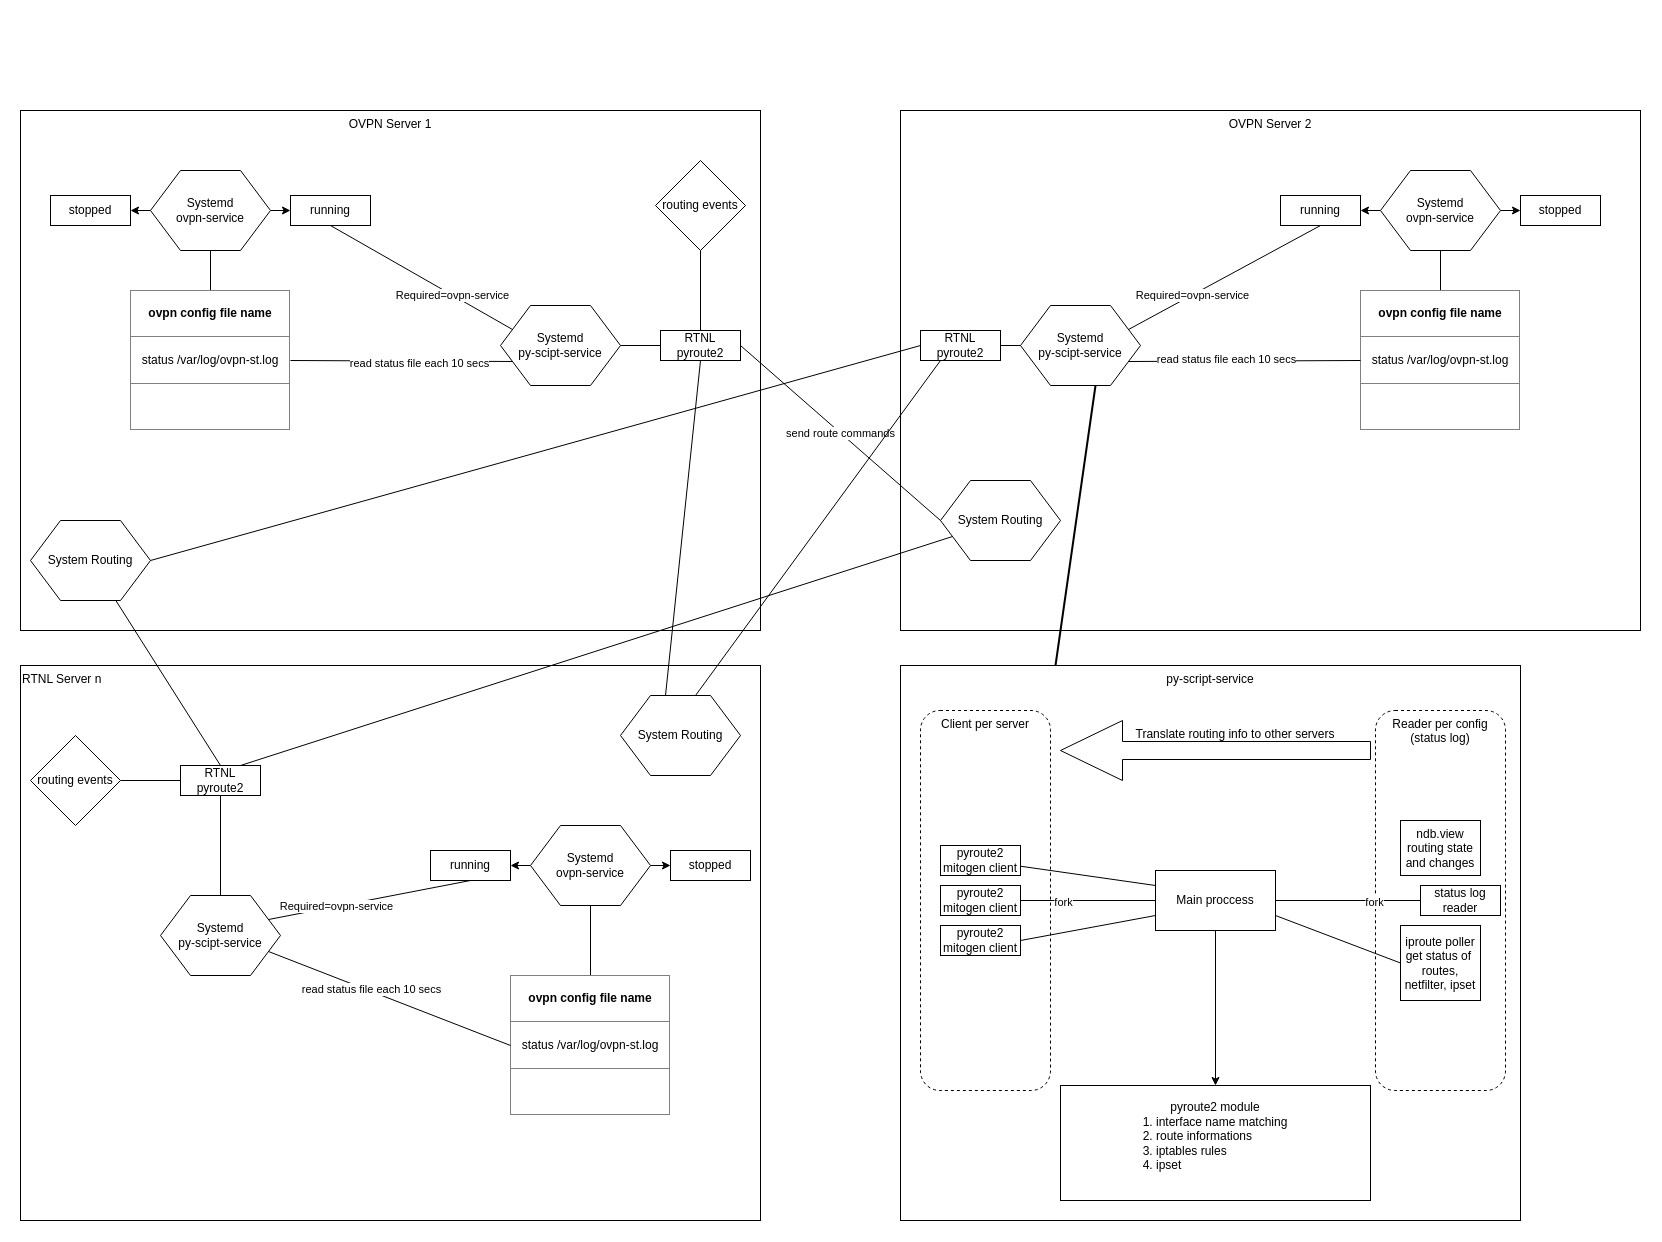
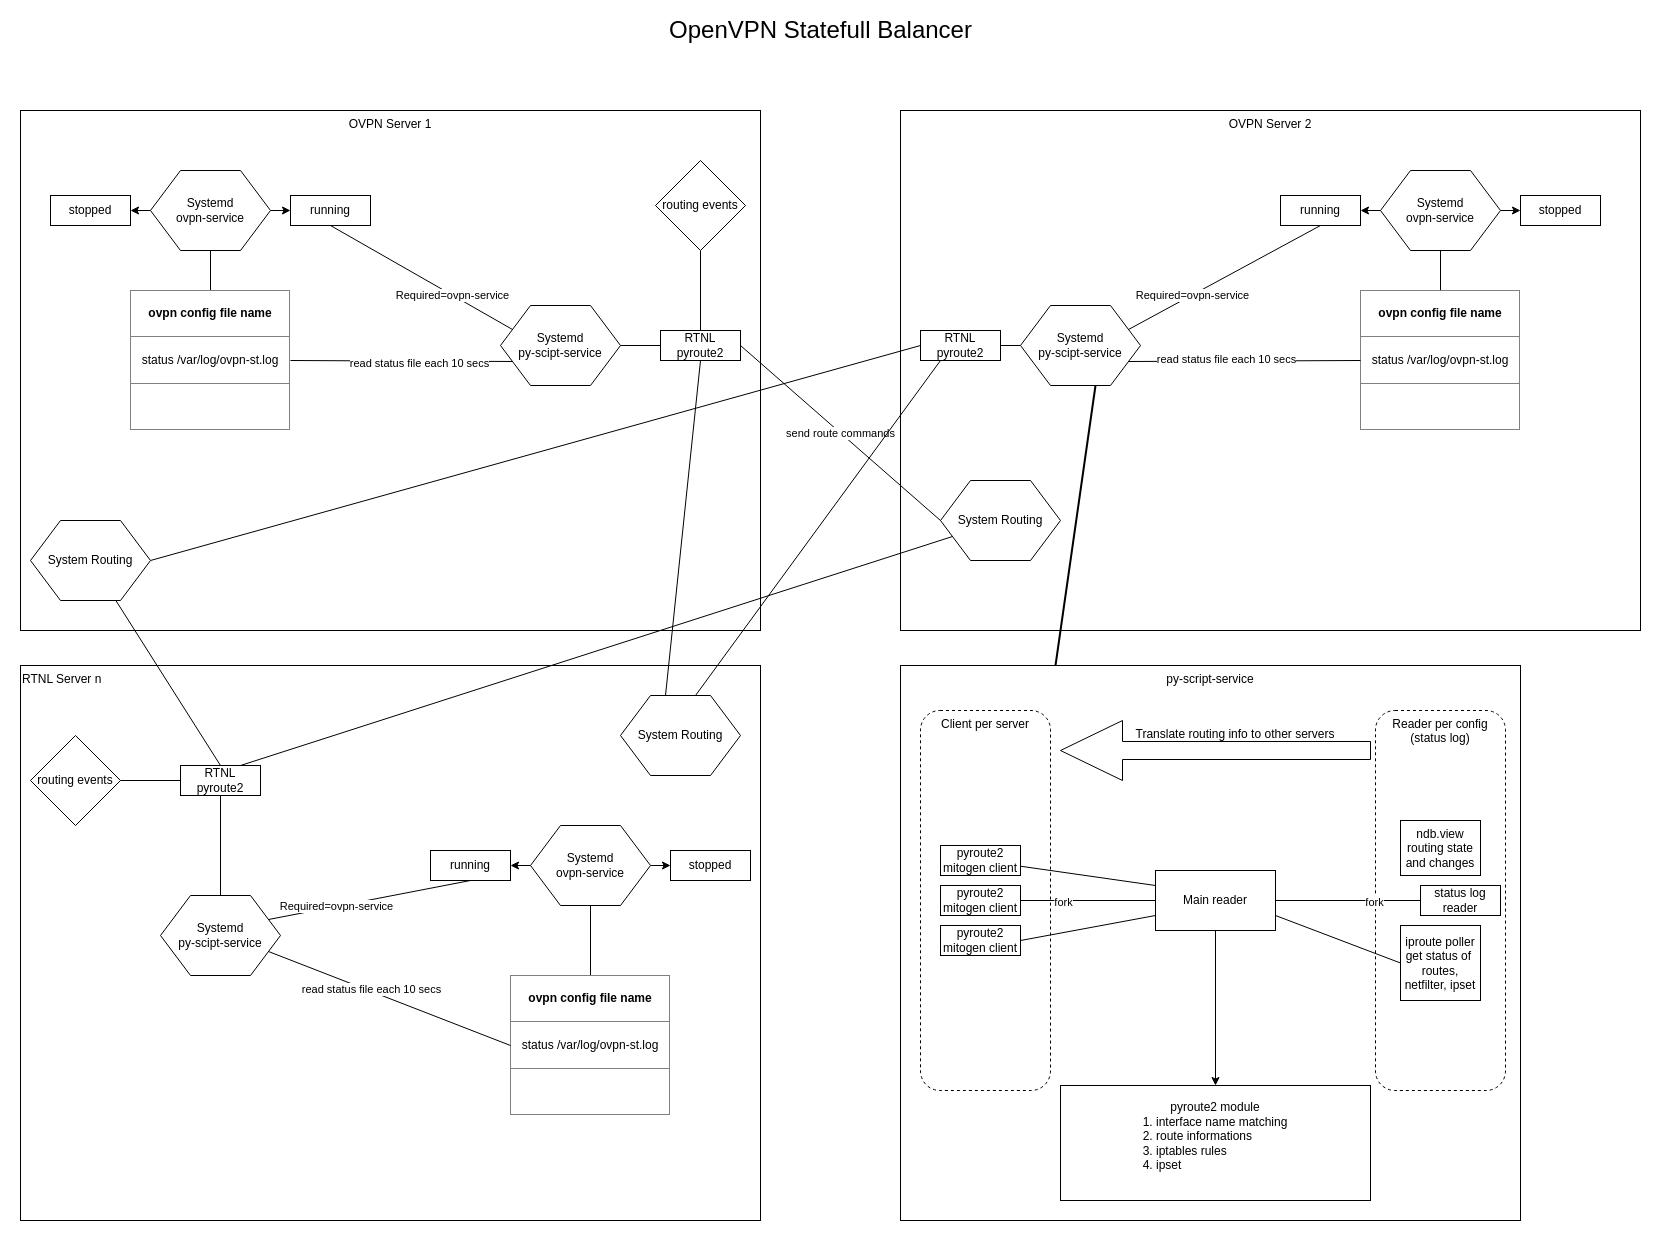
none -> (821, 31)
(1216, 901) -> (1216, 901)
